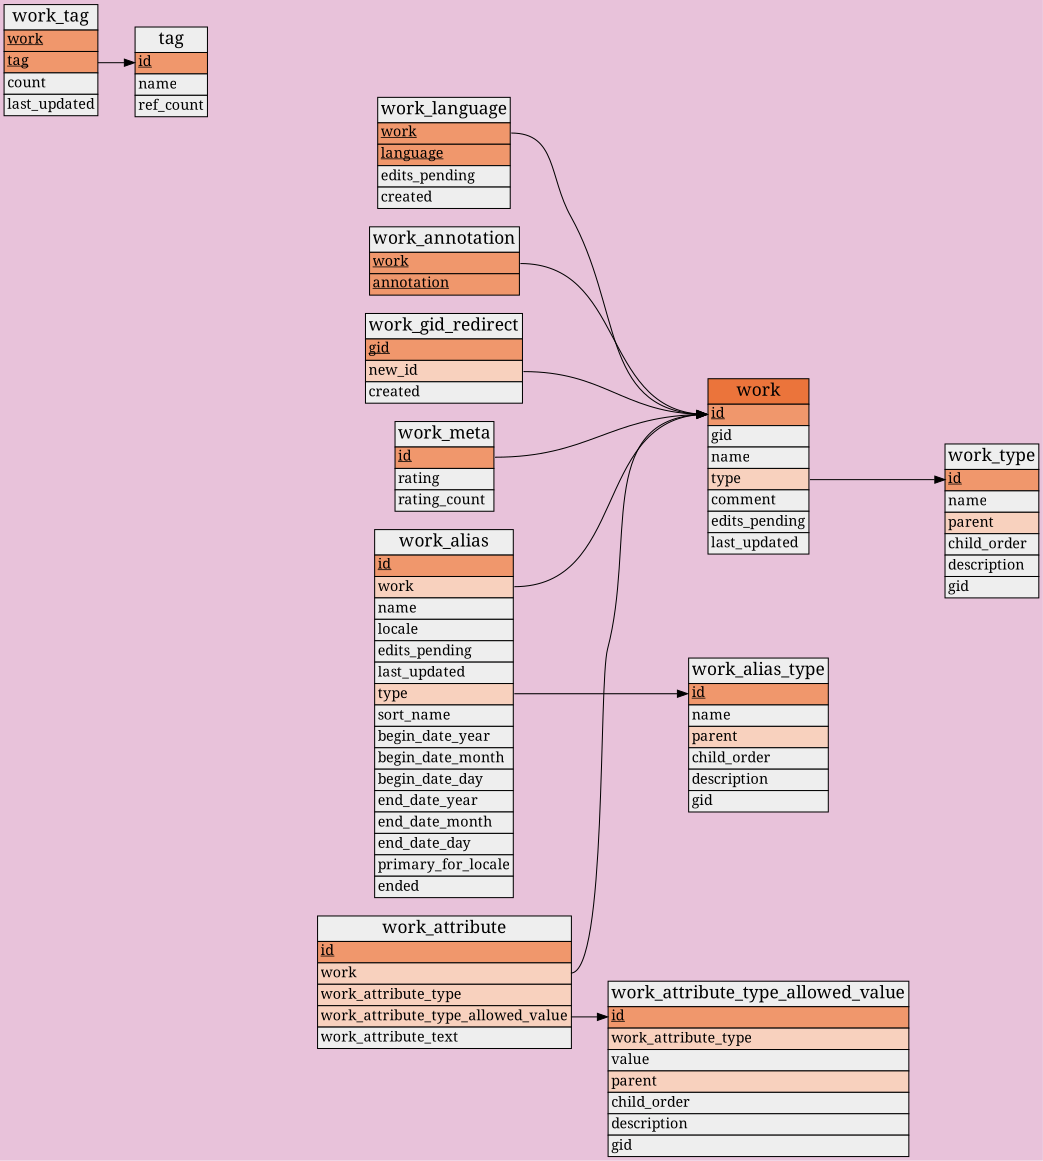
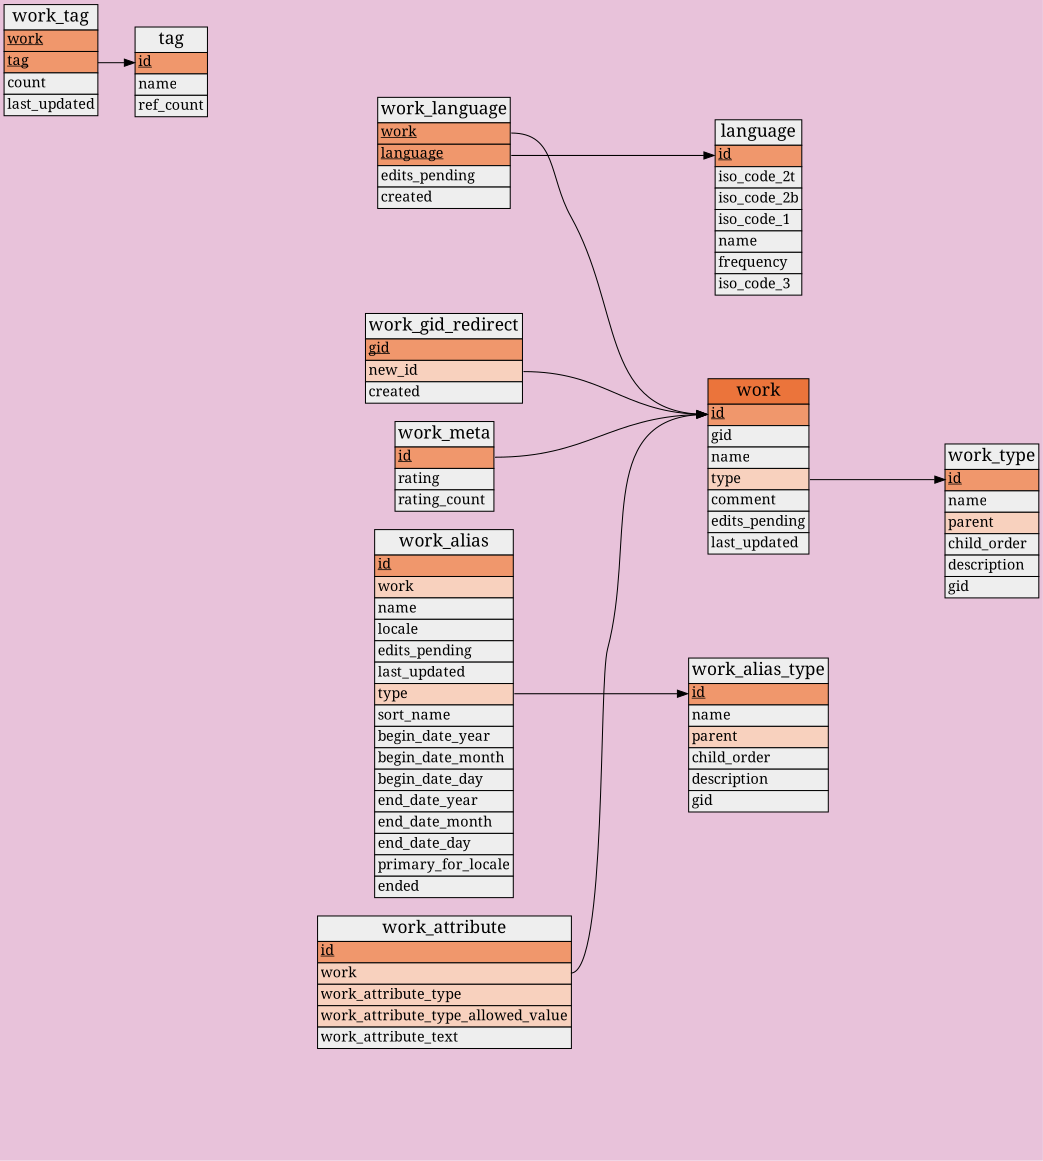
none -> (758, 207)
(444, 260) -> none
(609, 505) -> none
(758, 1069) -> none
